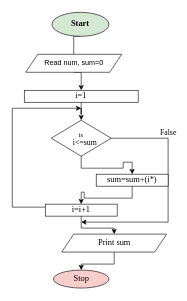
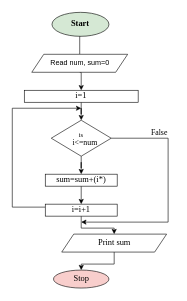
(74, 63) -> (80, 63)
(168, 132) -> (159, 132)
(81, 138) -> (81, 138)
(132, 180) -> (81, 180)
